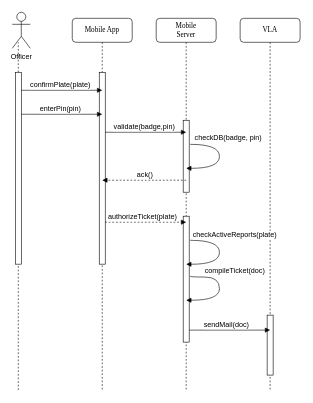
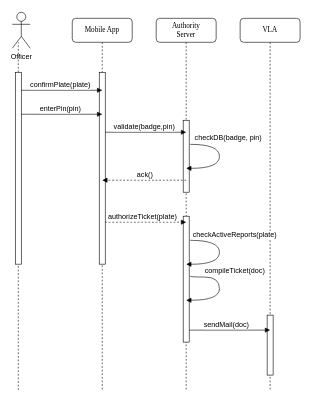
(186, 30) -> (186, 30)
